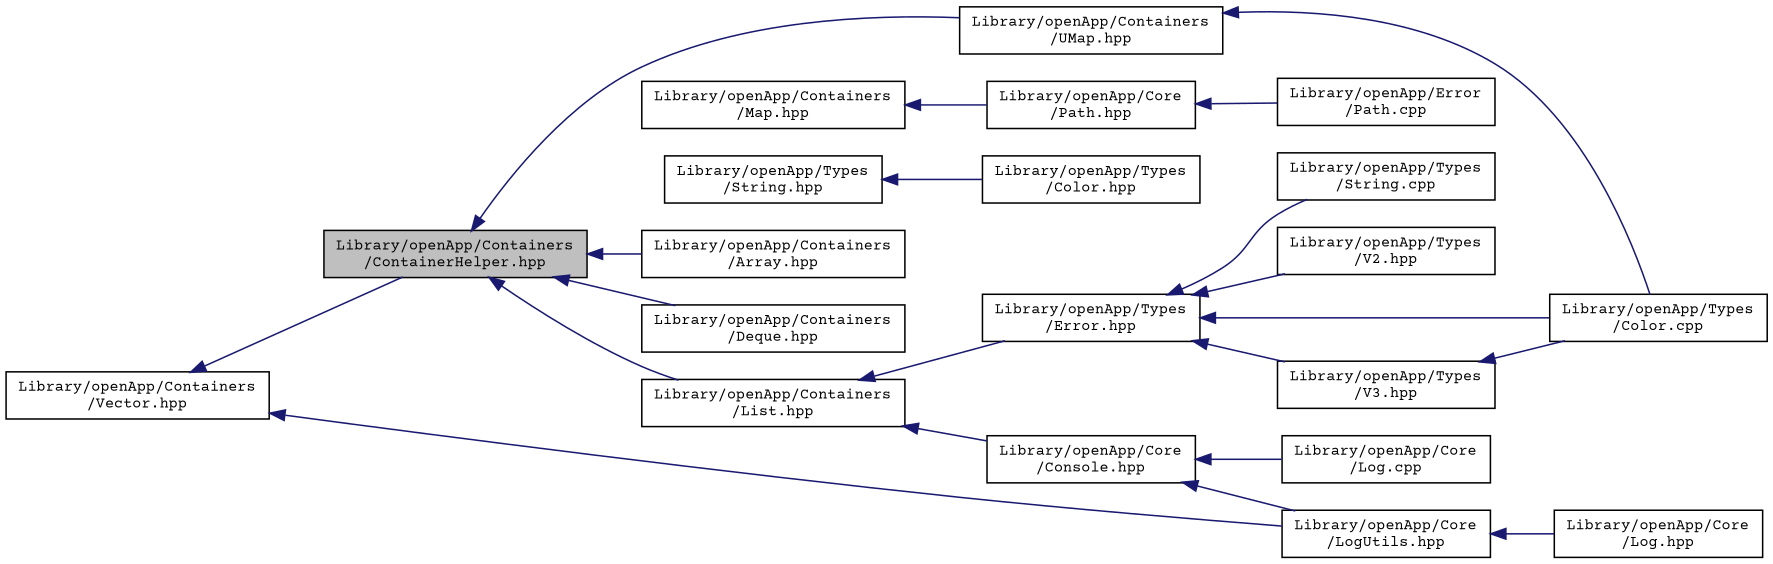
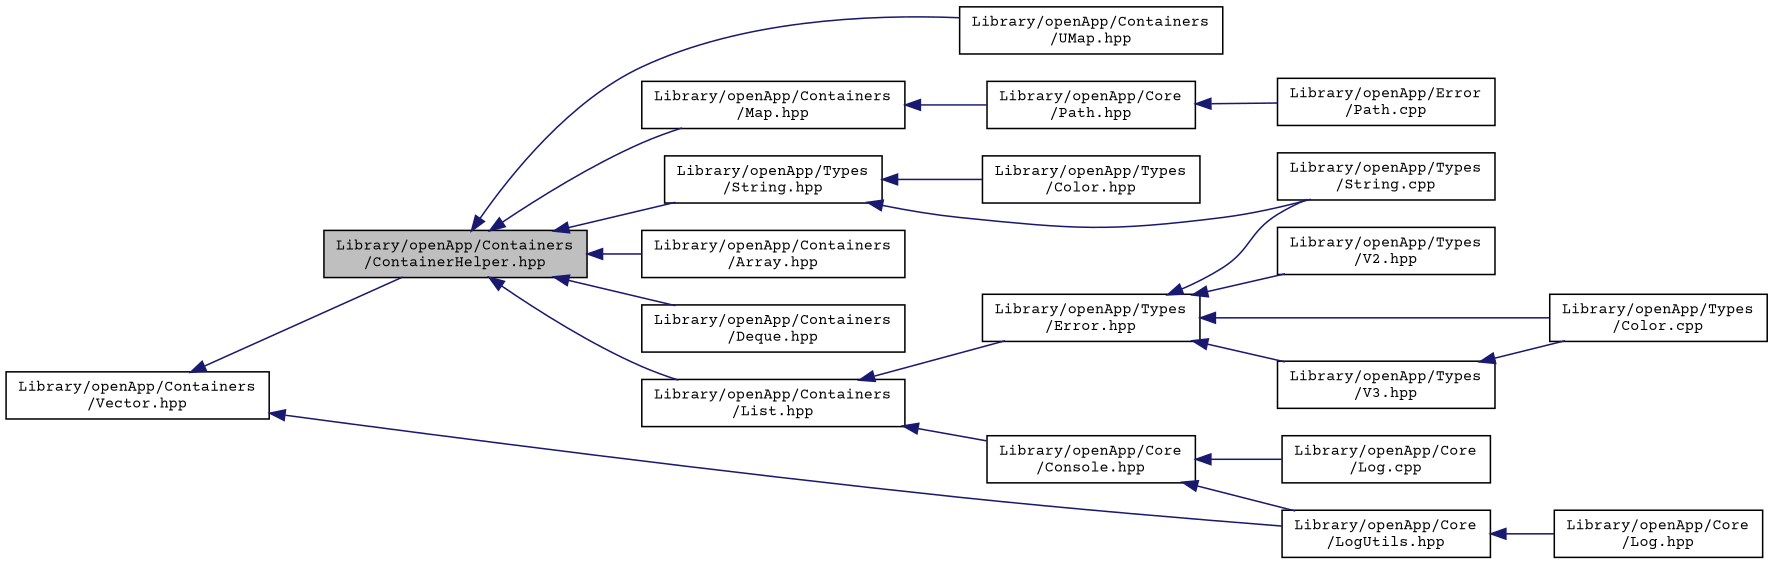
(1502, 69) -> none
none -> (589, 169)
none -> (622, 215)
none -> (1097, 227)
